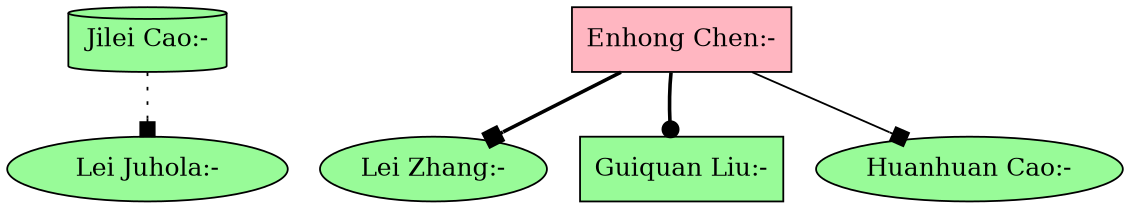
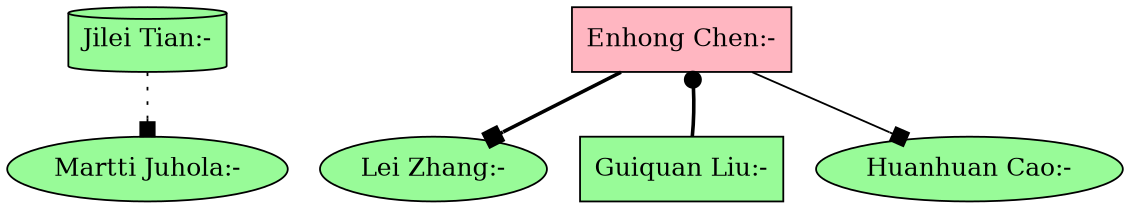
(147, 40) -> (147, 40)
(670, 97) -> (694, 112)
(147, 169) -> (147, 169)
